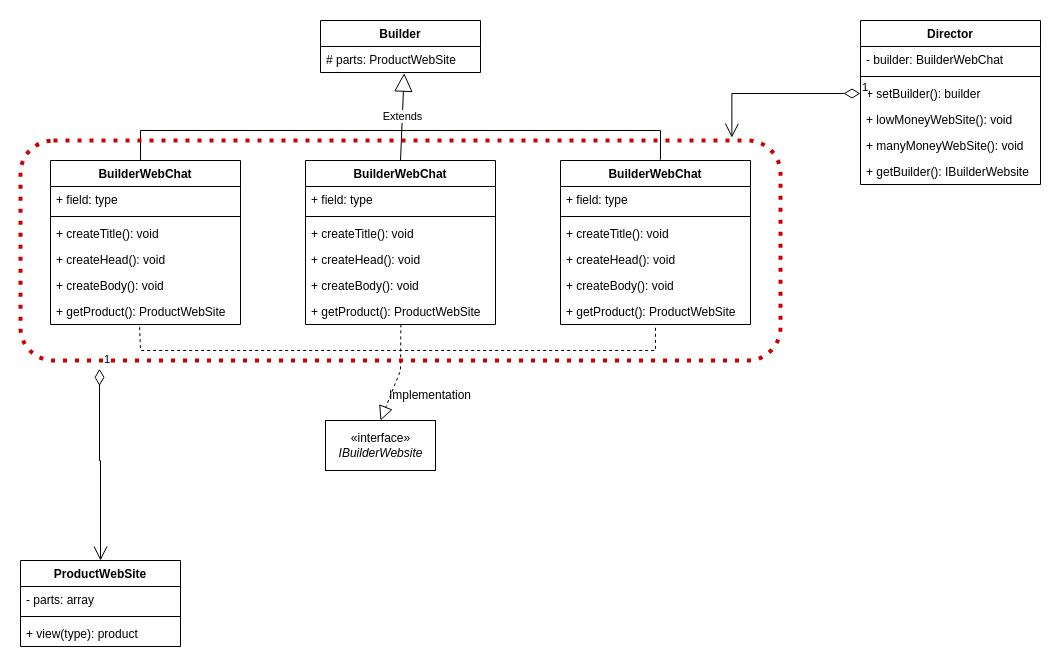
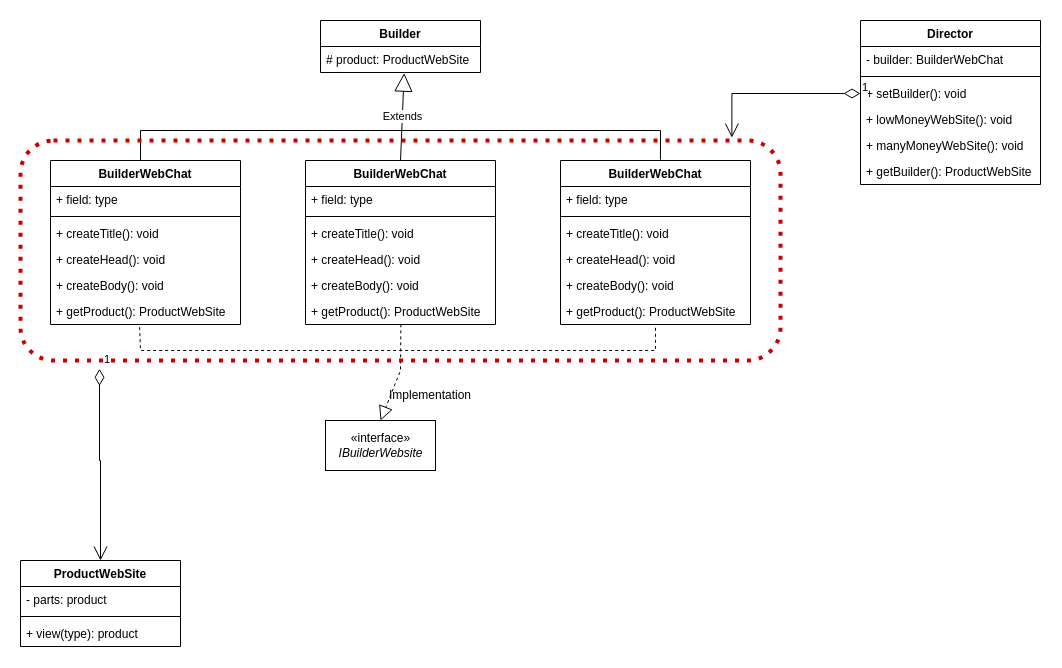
(399, 60) -> (405, 60)
(934, 94) -> (925, 94)
(961, 172) -> (961, 172)
(68, 600) -> (75, 600)
